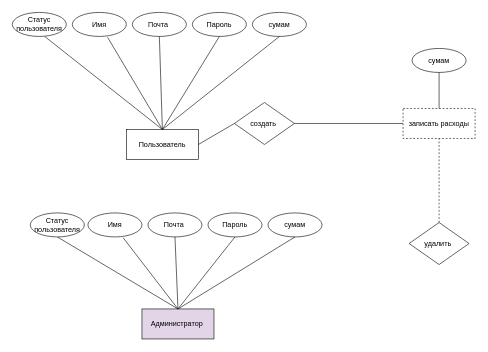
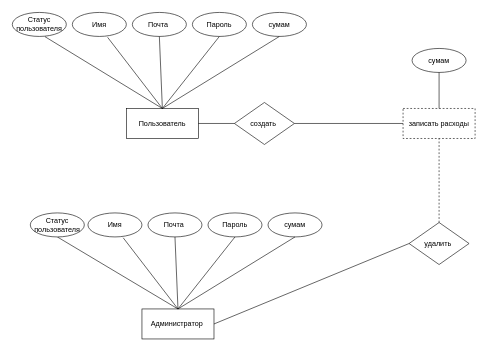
(162, 144) -> (162, 123)
none -> (311, 284)
(178, 324) -> (178, 324)
